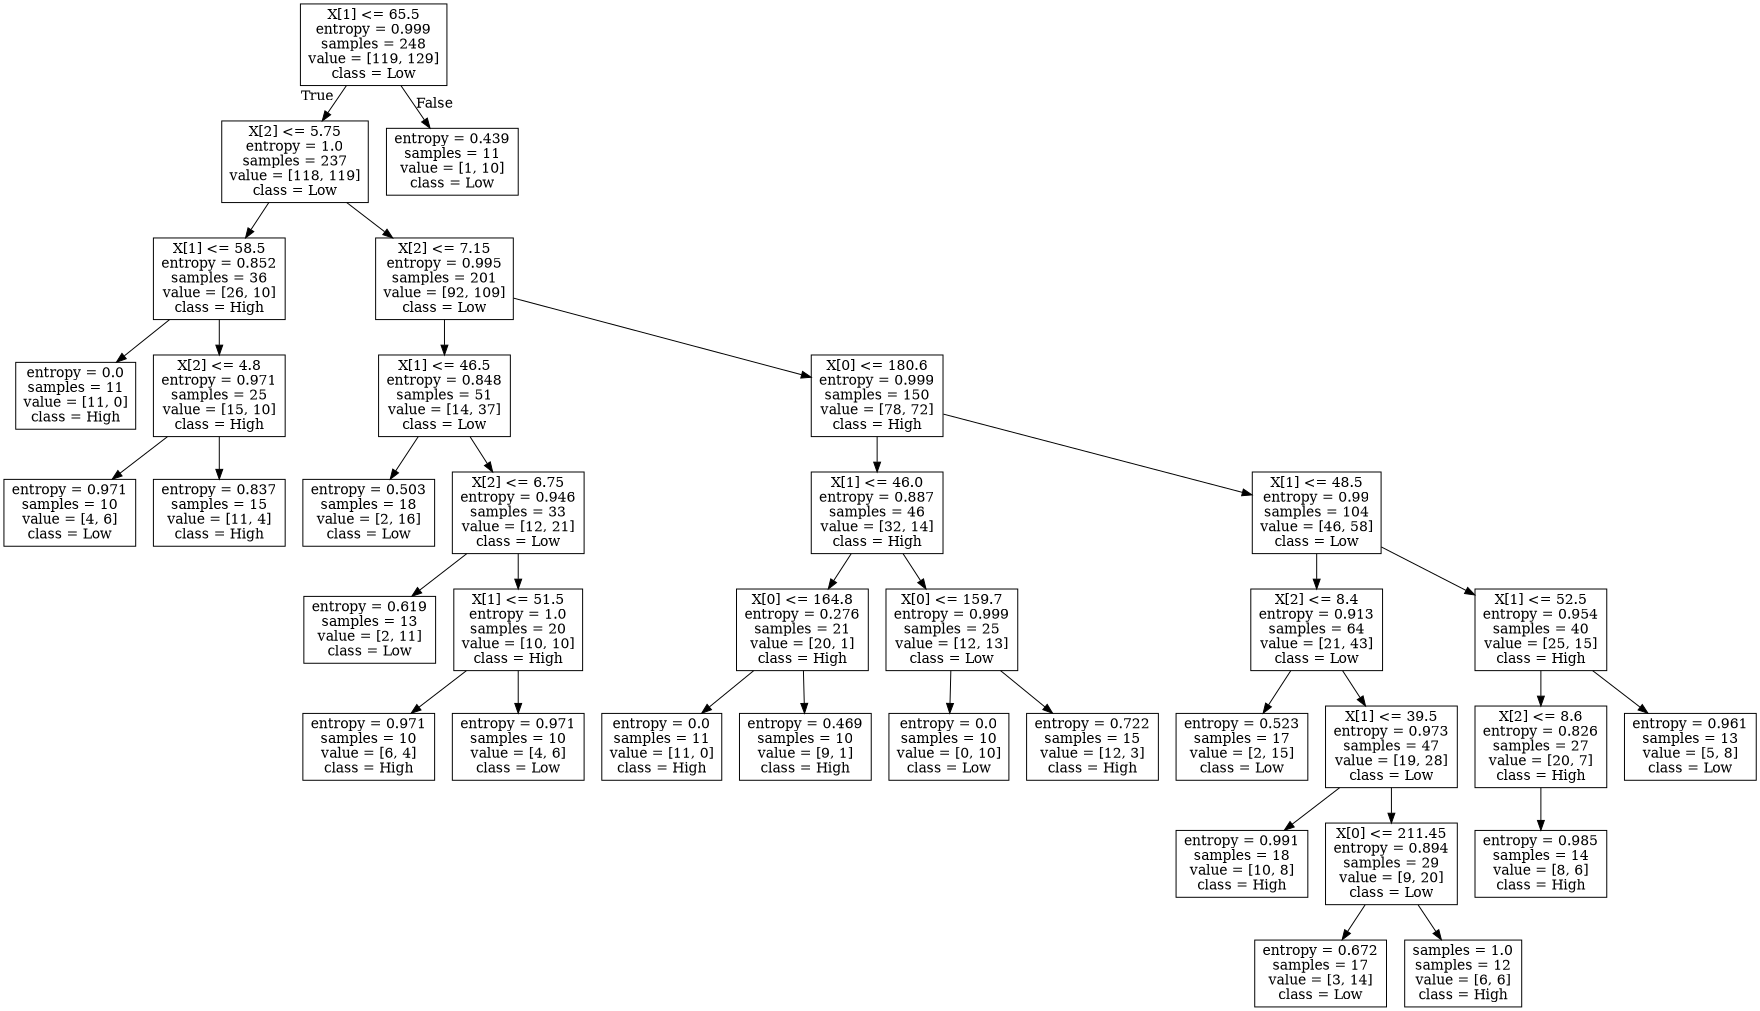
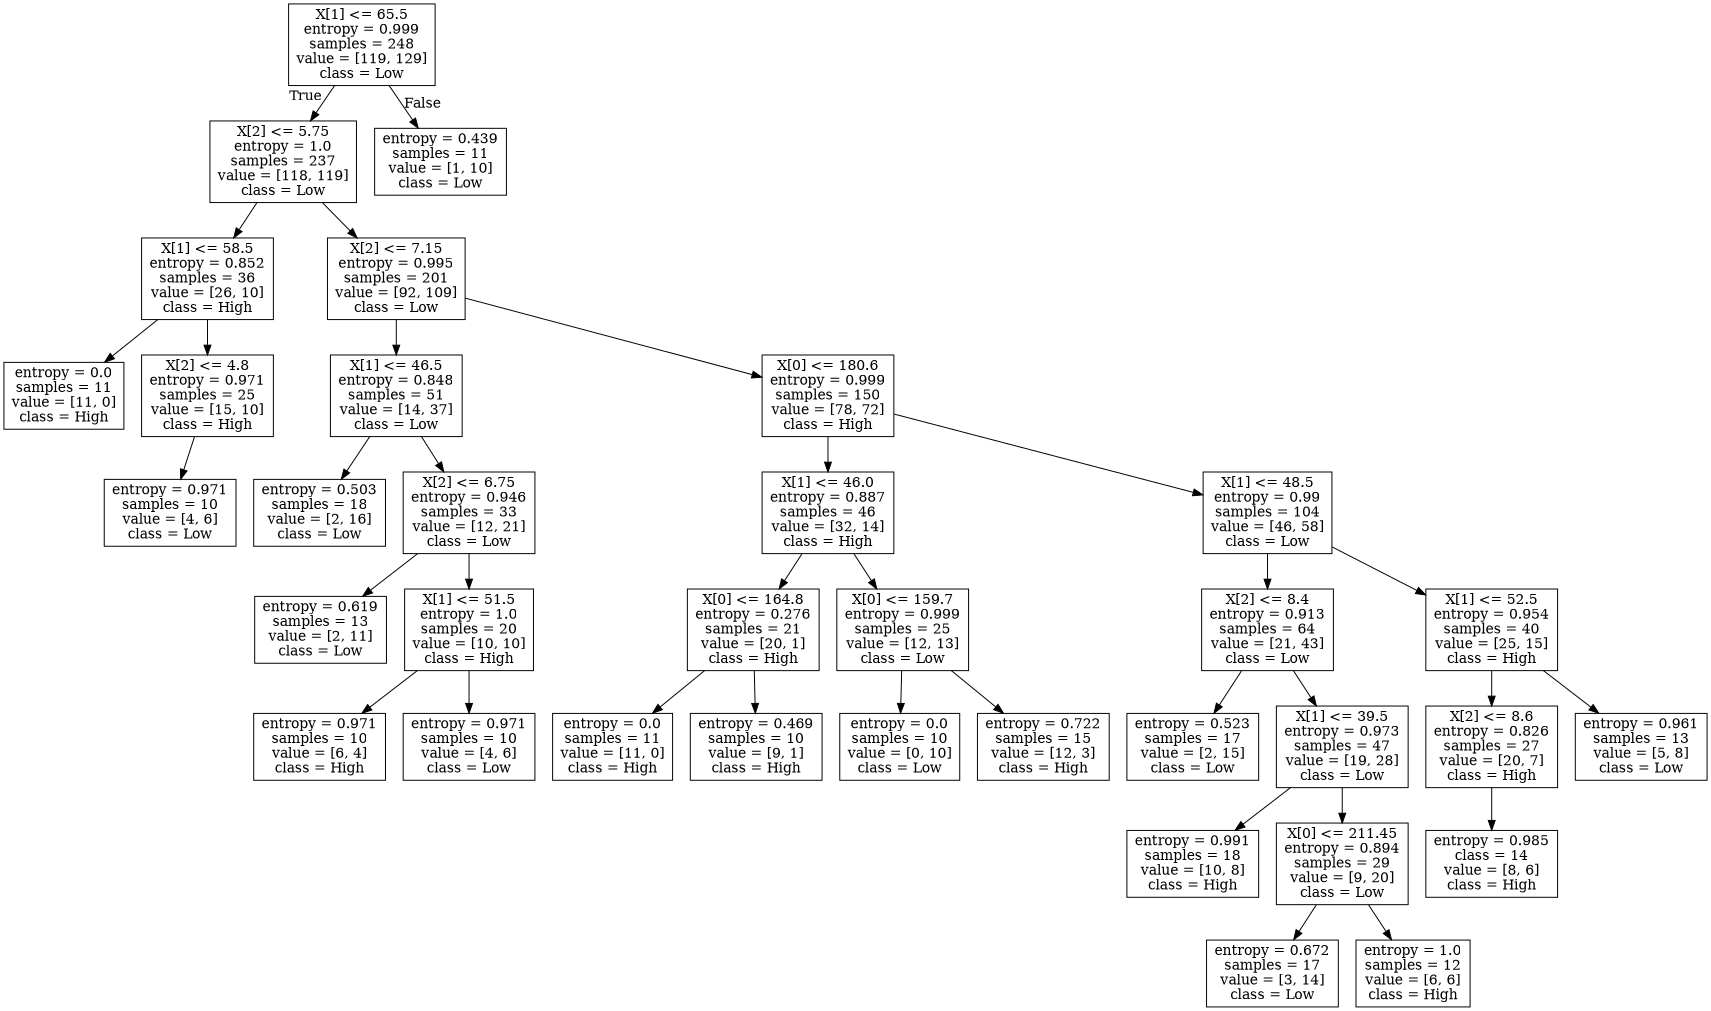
(219, 513) -> none
(1541, 864) -> (1492, 864)
(1463, 974) -> (1413, 974)
